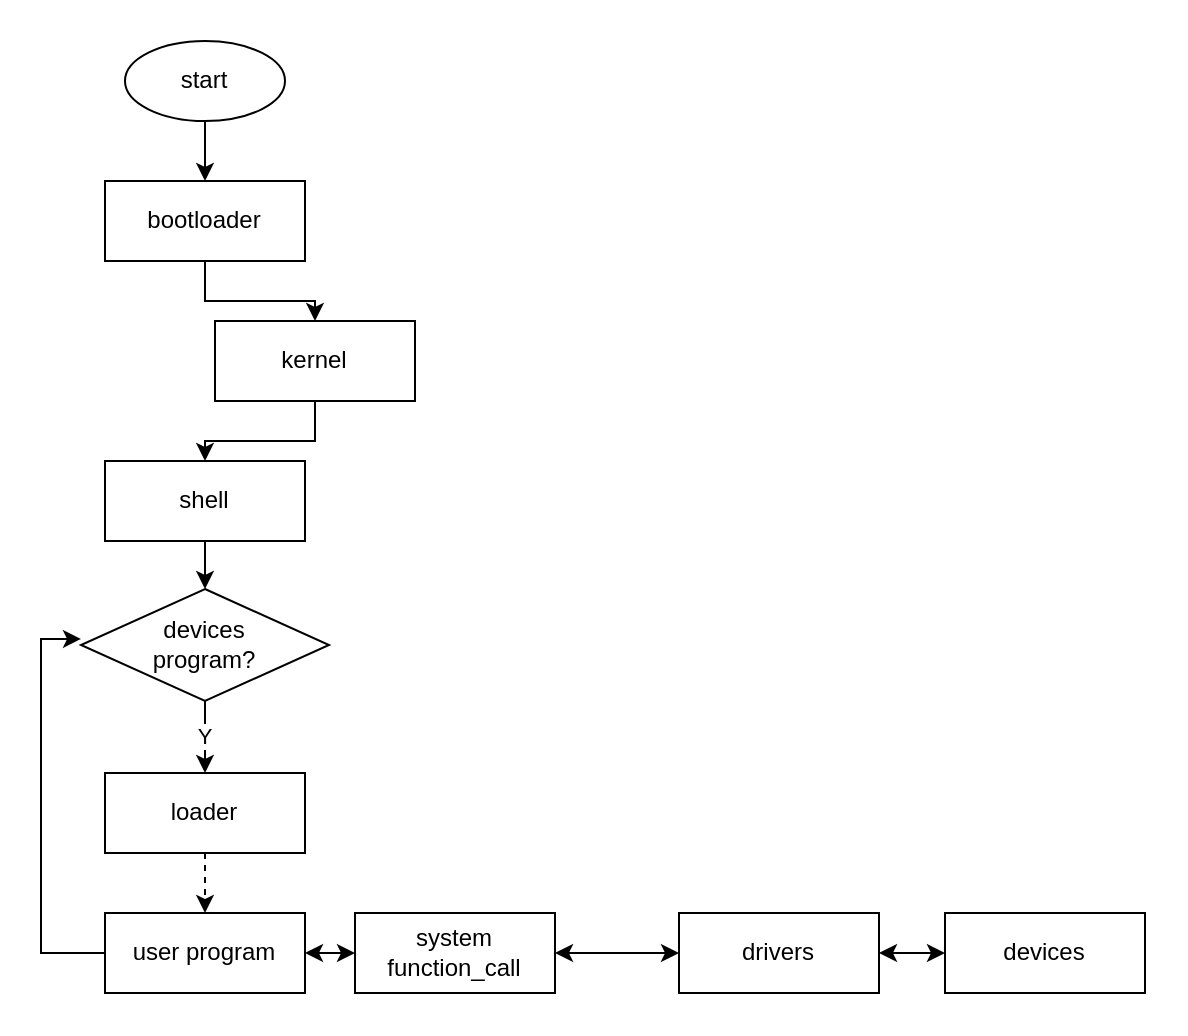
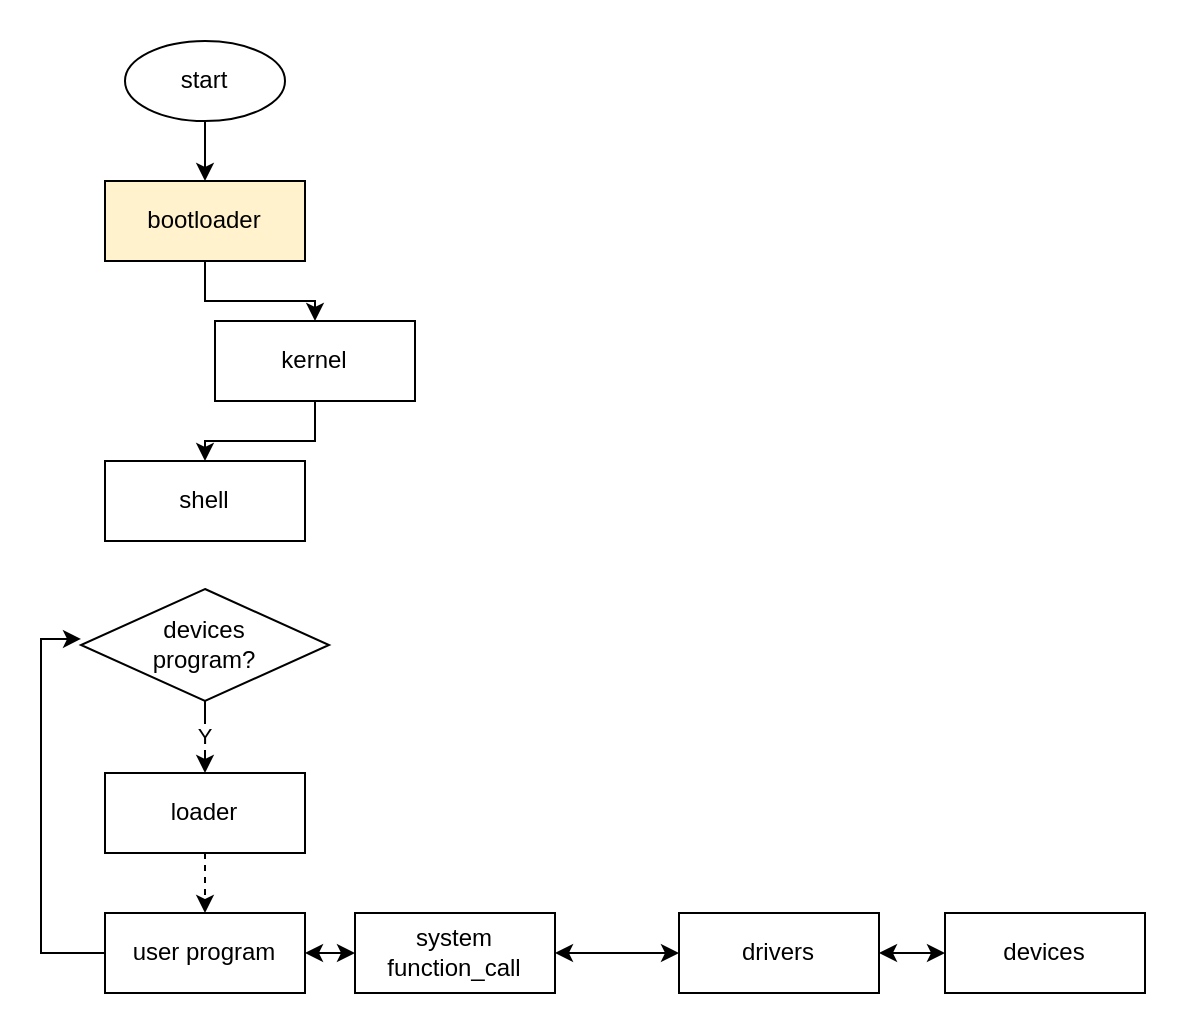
(205, 221) -> (205, 221)
(205, 572) -> none
